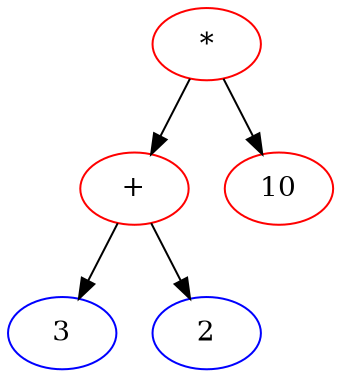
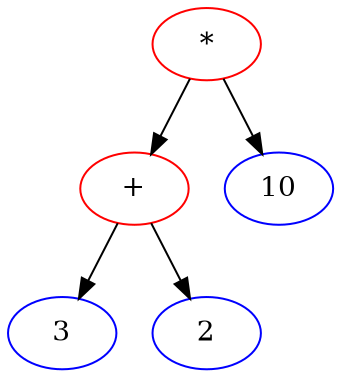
(279, 189) -> (279, 189)
